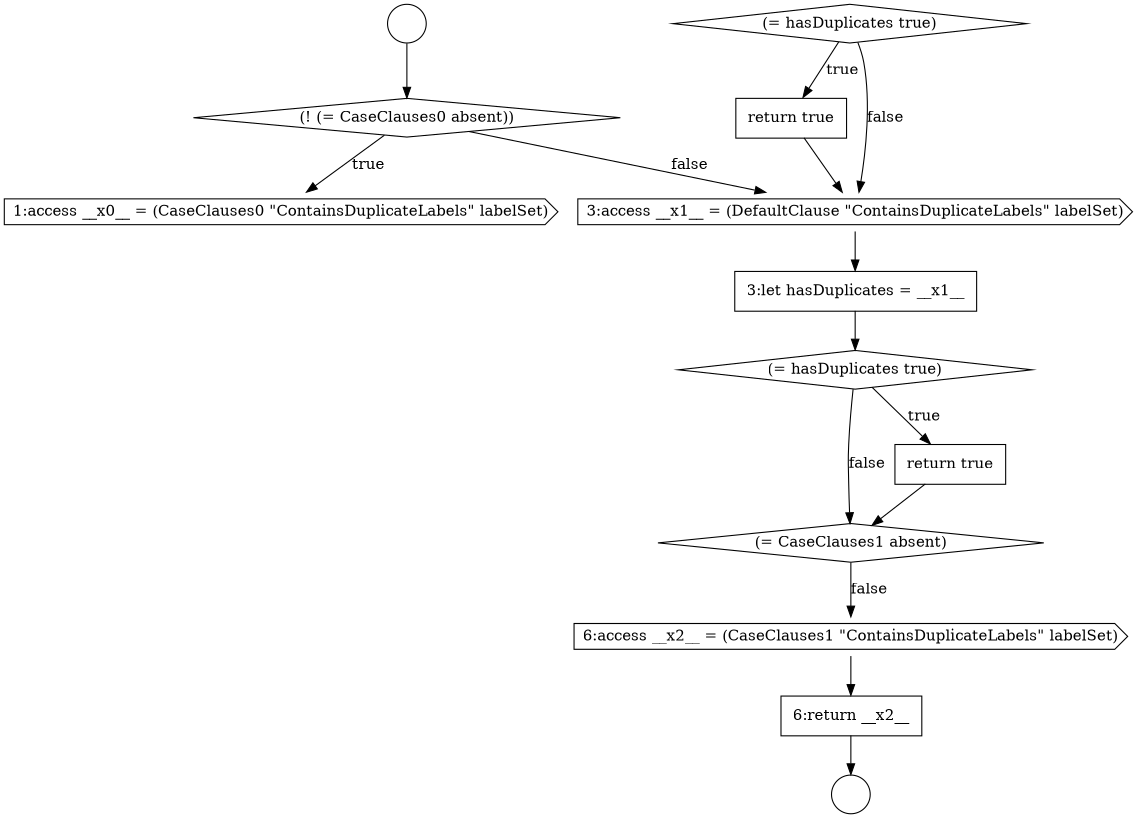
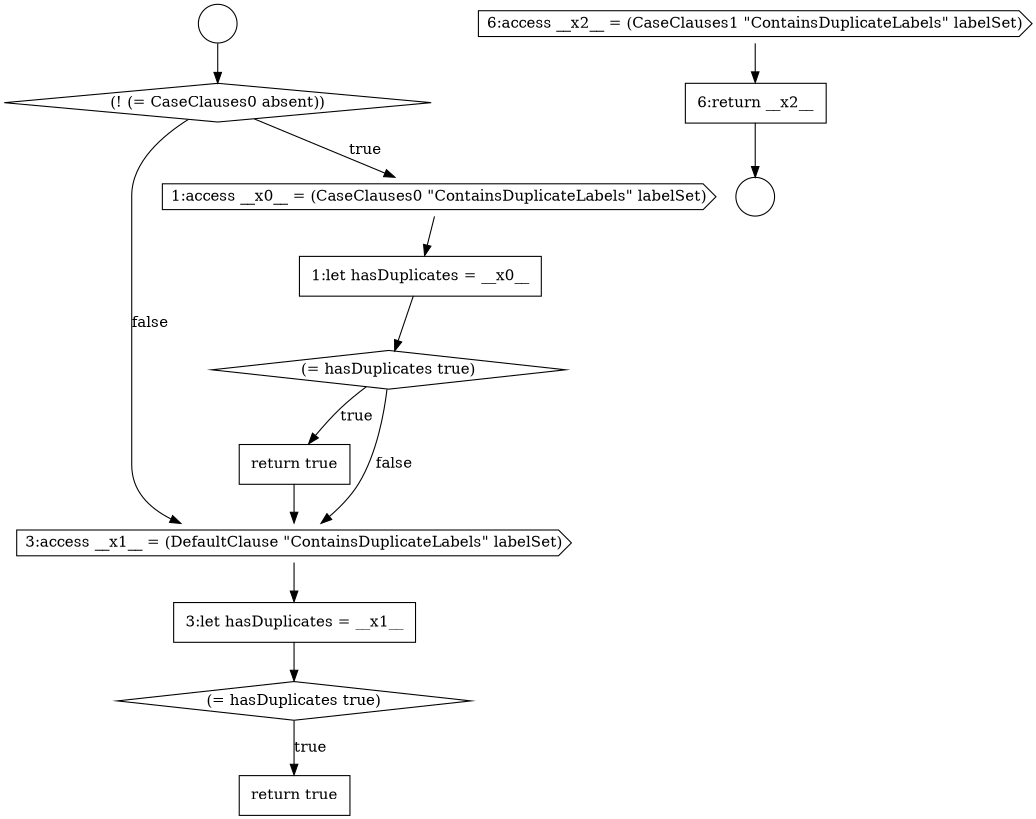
none -> (420, 276)
(851, 543) -> none
